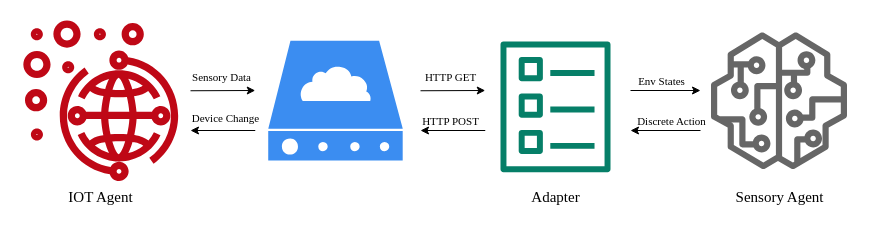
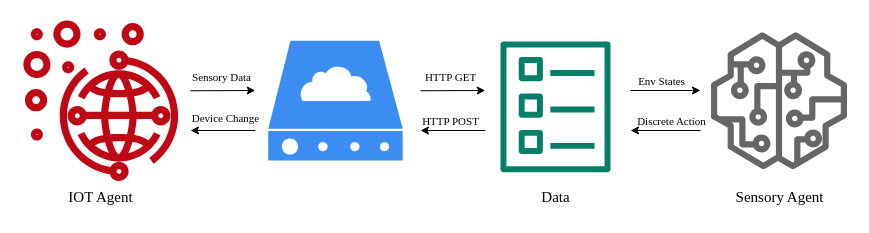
(556, 197) -> (556, 197)
